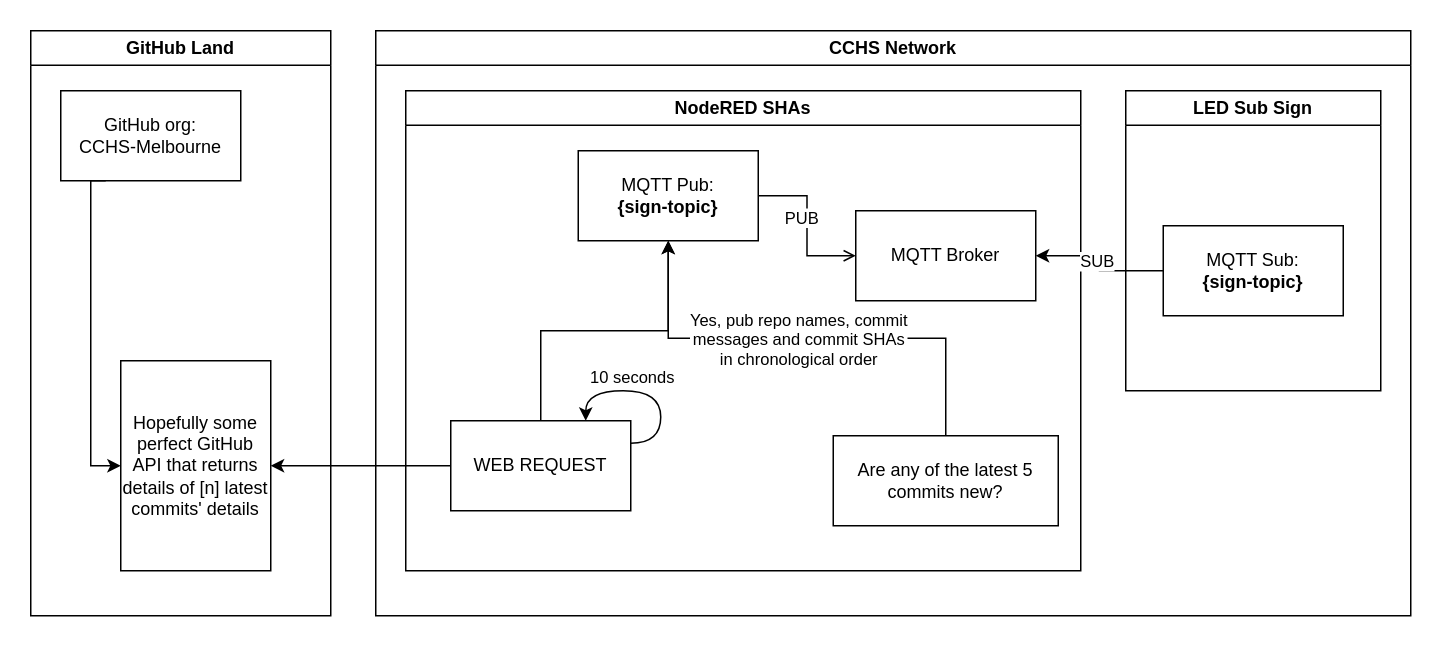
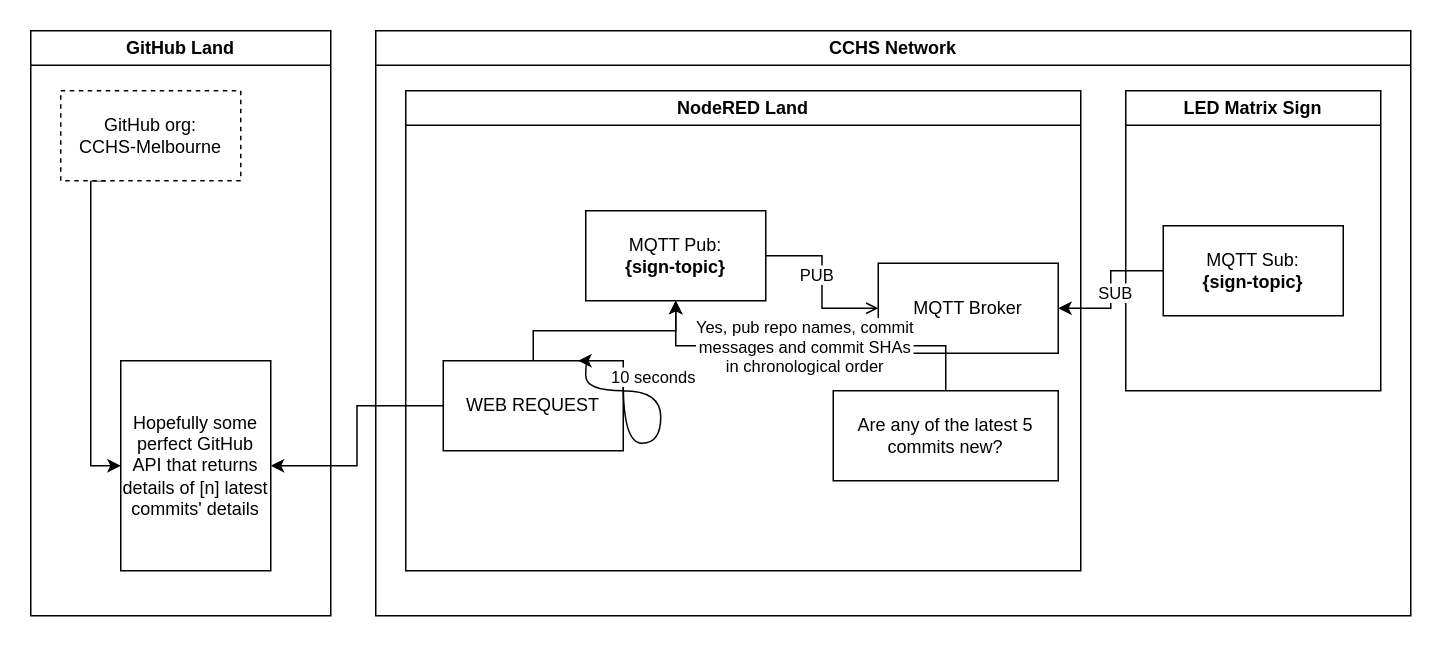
(743, 109) -> (743, 109)
(1253, 109) -> (1253, 109)
(151, 136) -> (151, 136)
(668, 196) -> (676, 256)
(946, 256) -> (968, 308)
(541, 466) -> (533, 406)
(946, 481) -> (946, 436)
